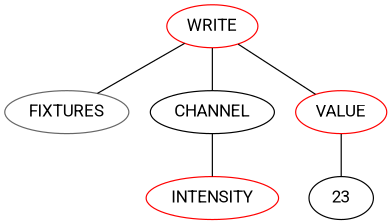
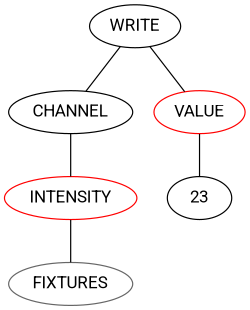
(212, 26) -> (135, 26)
(141, 68) -> (71, 241)
